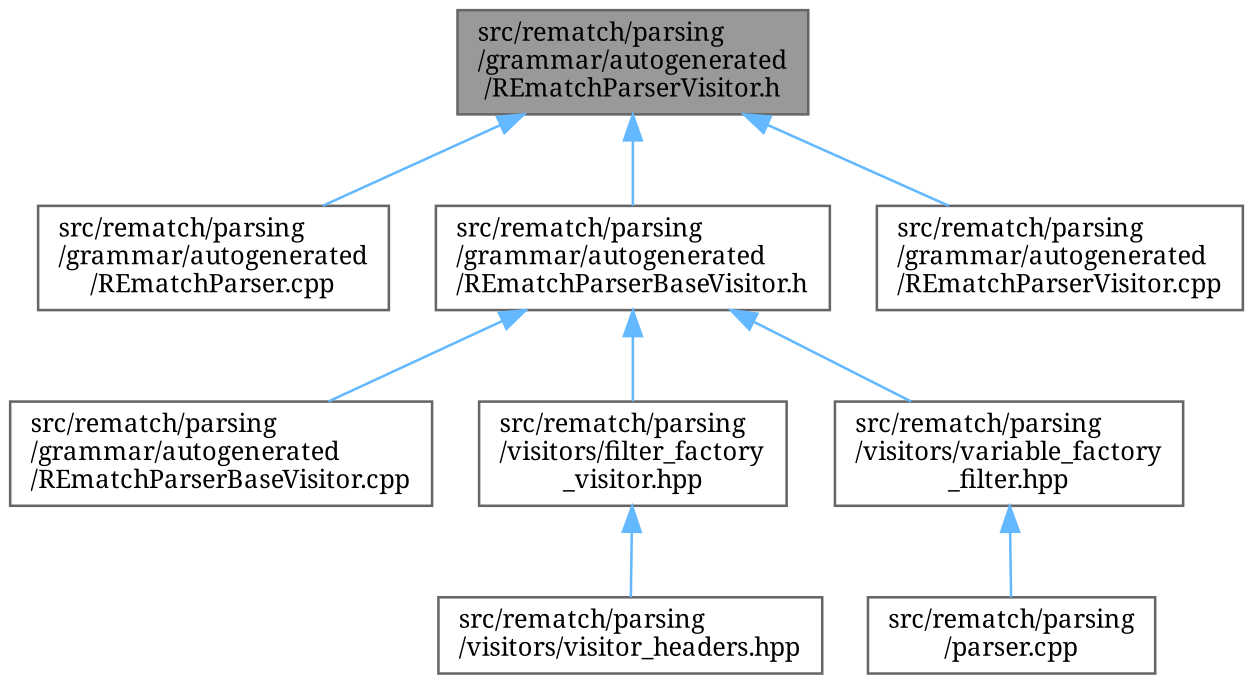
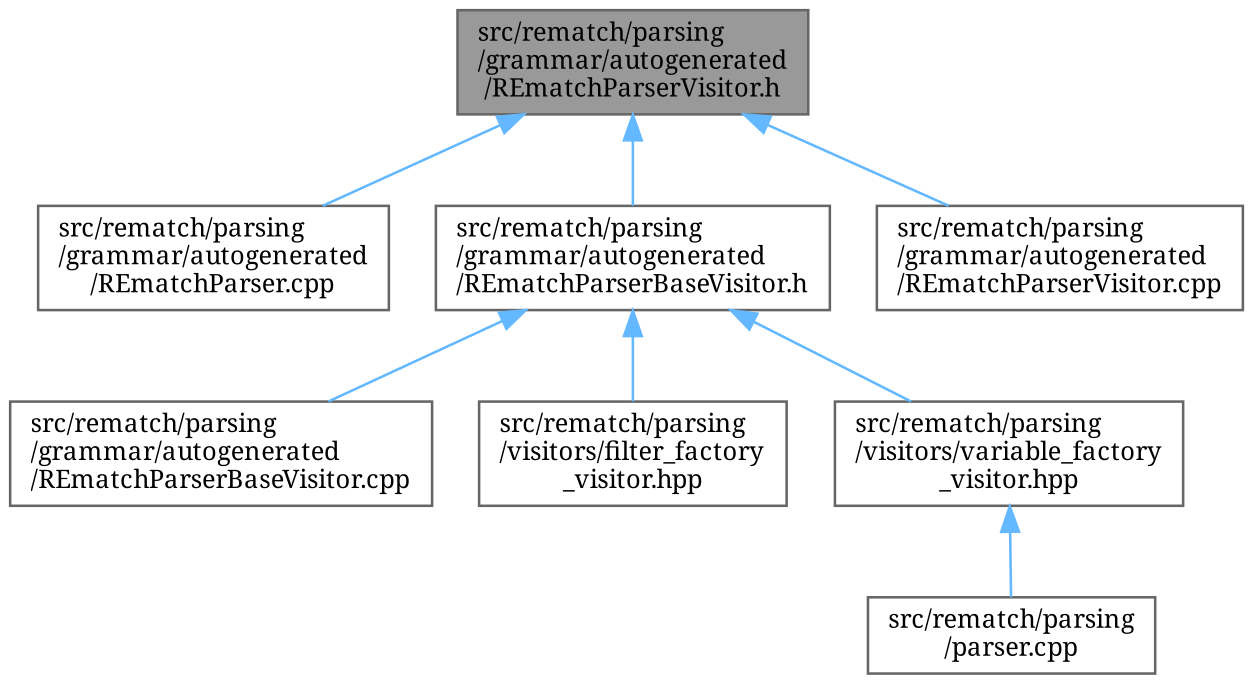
(1009, 454) -> (1009, 454)
(630, 635) -> none
